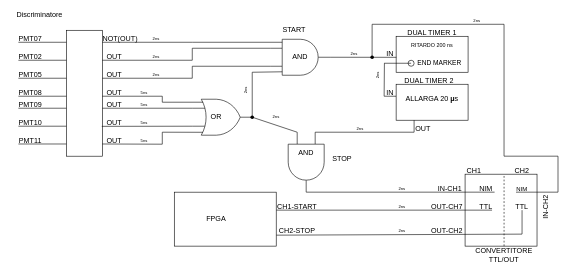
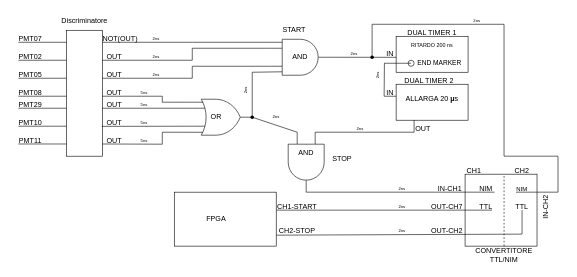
(39, 15) -> (84, 21)
(30, 105) -> (30, 105)
(504, 255) -> (504, 255)
